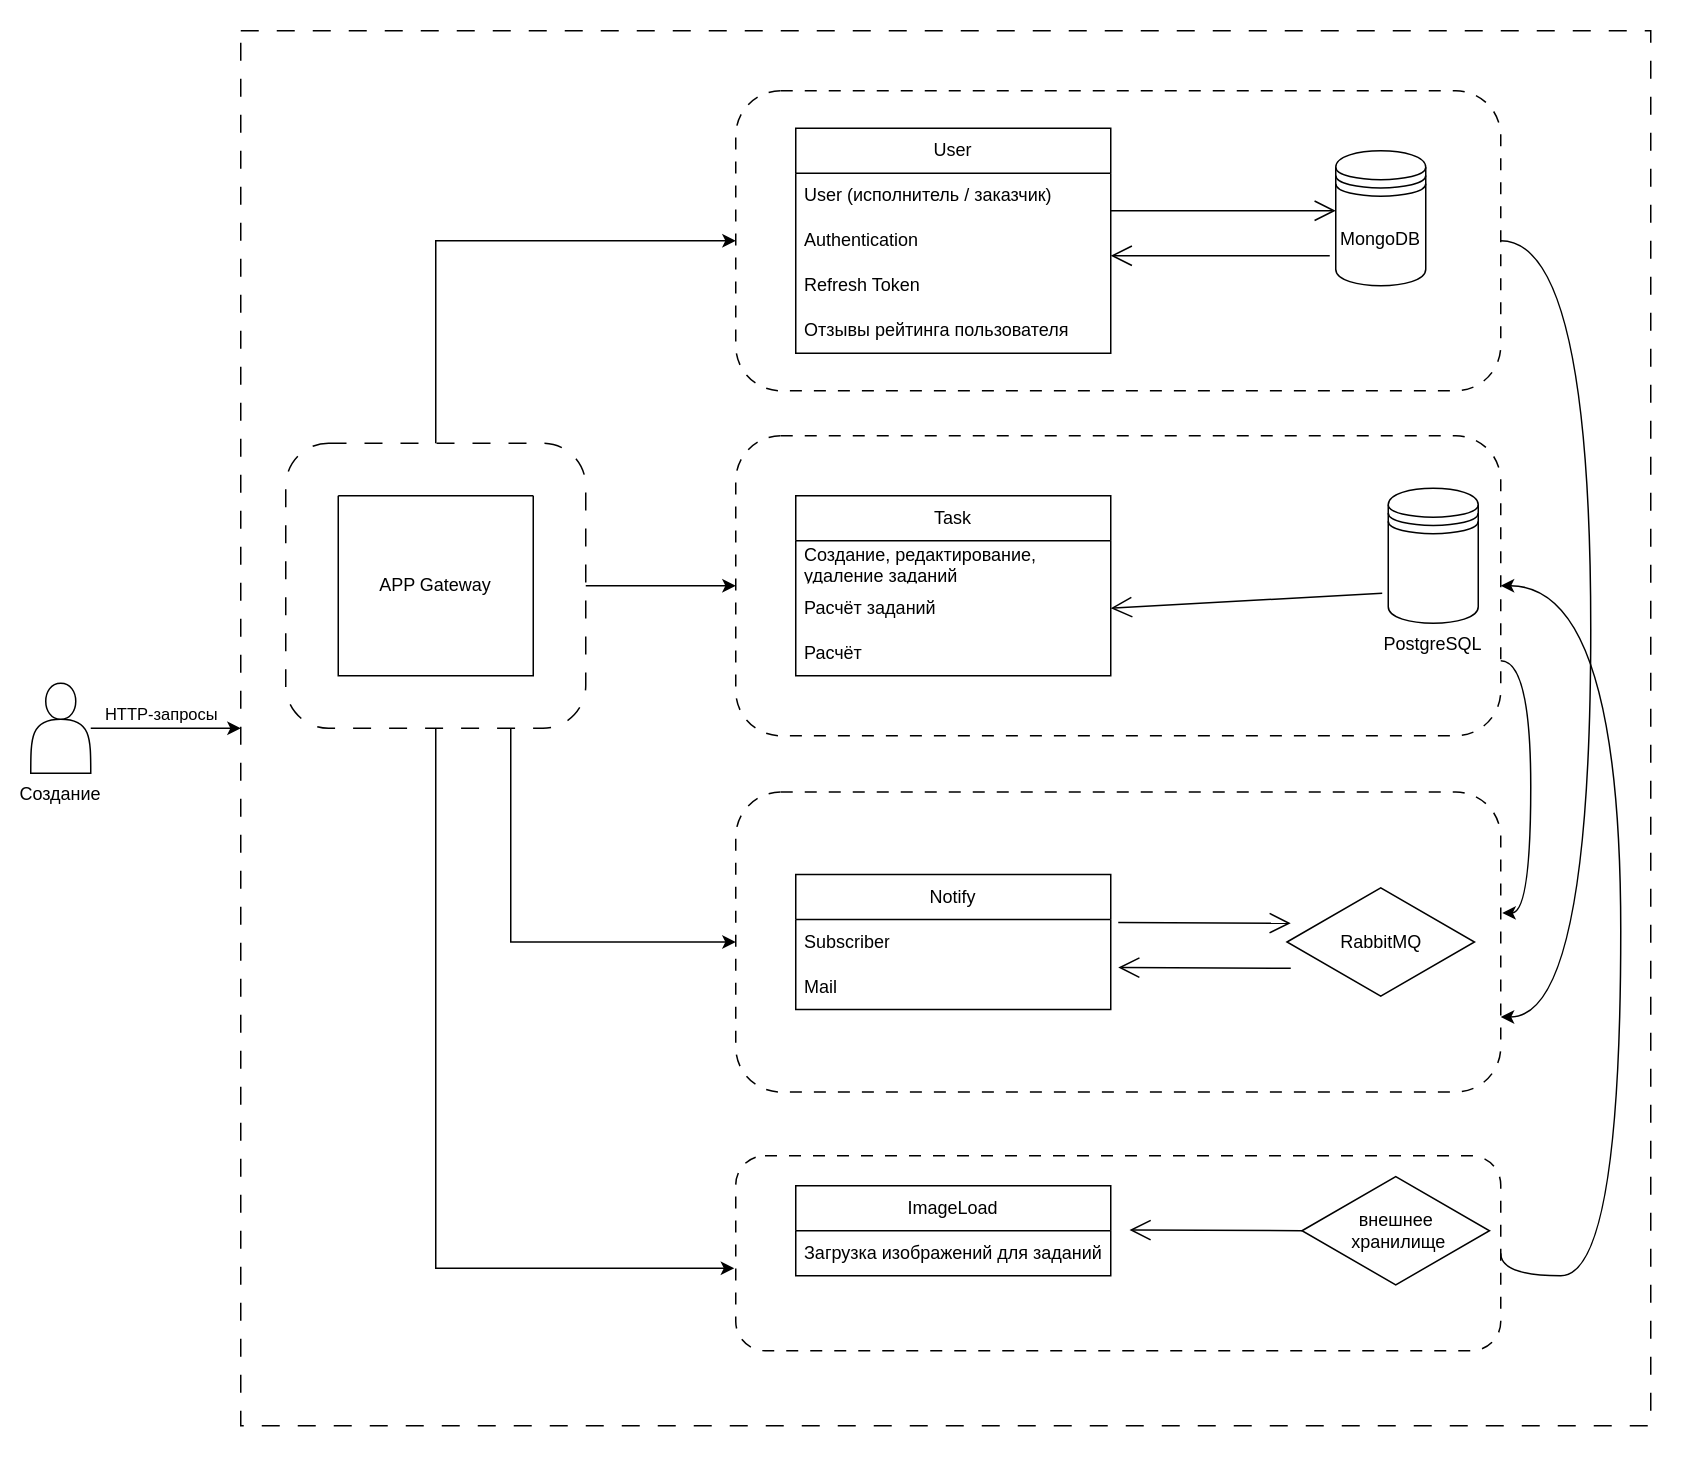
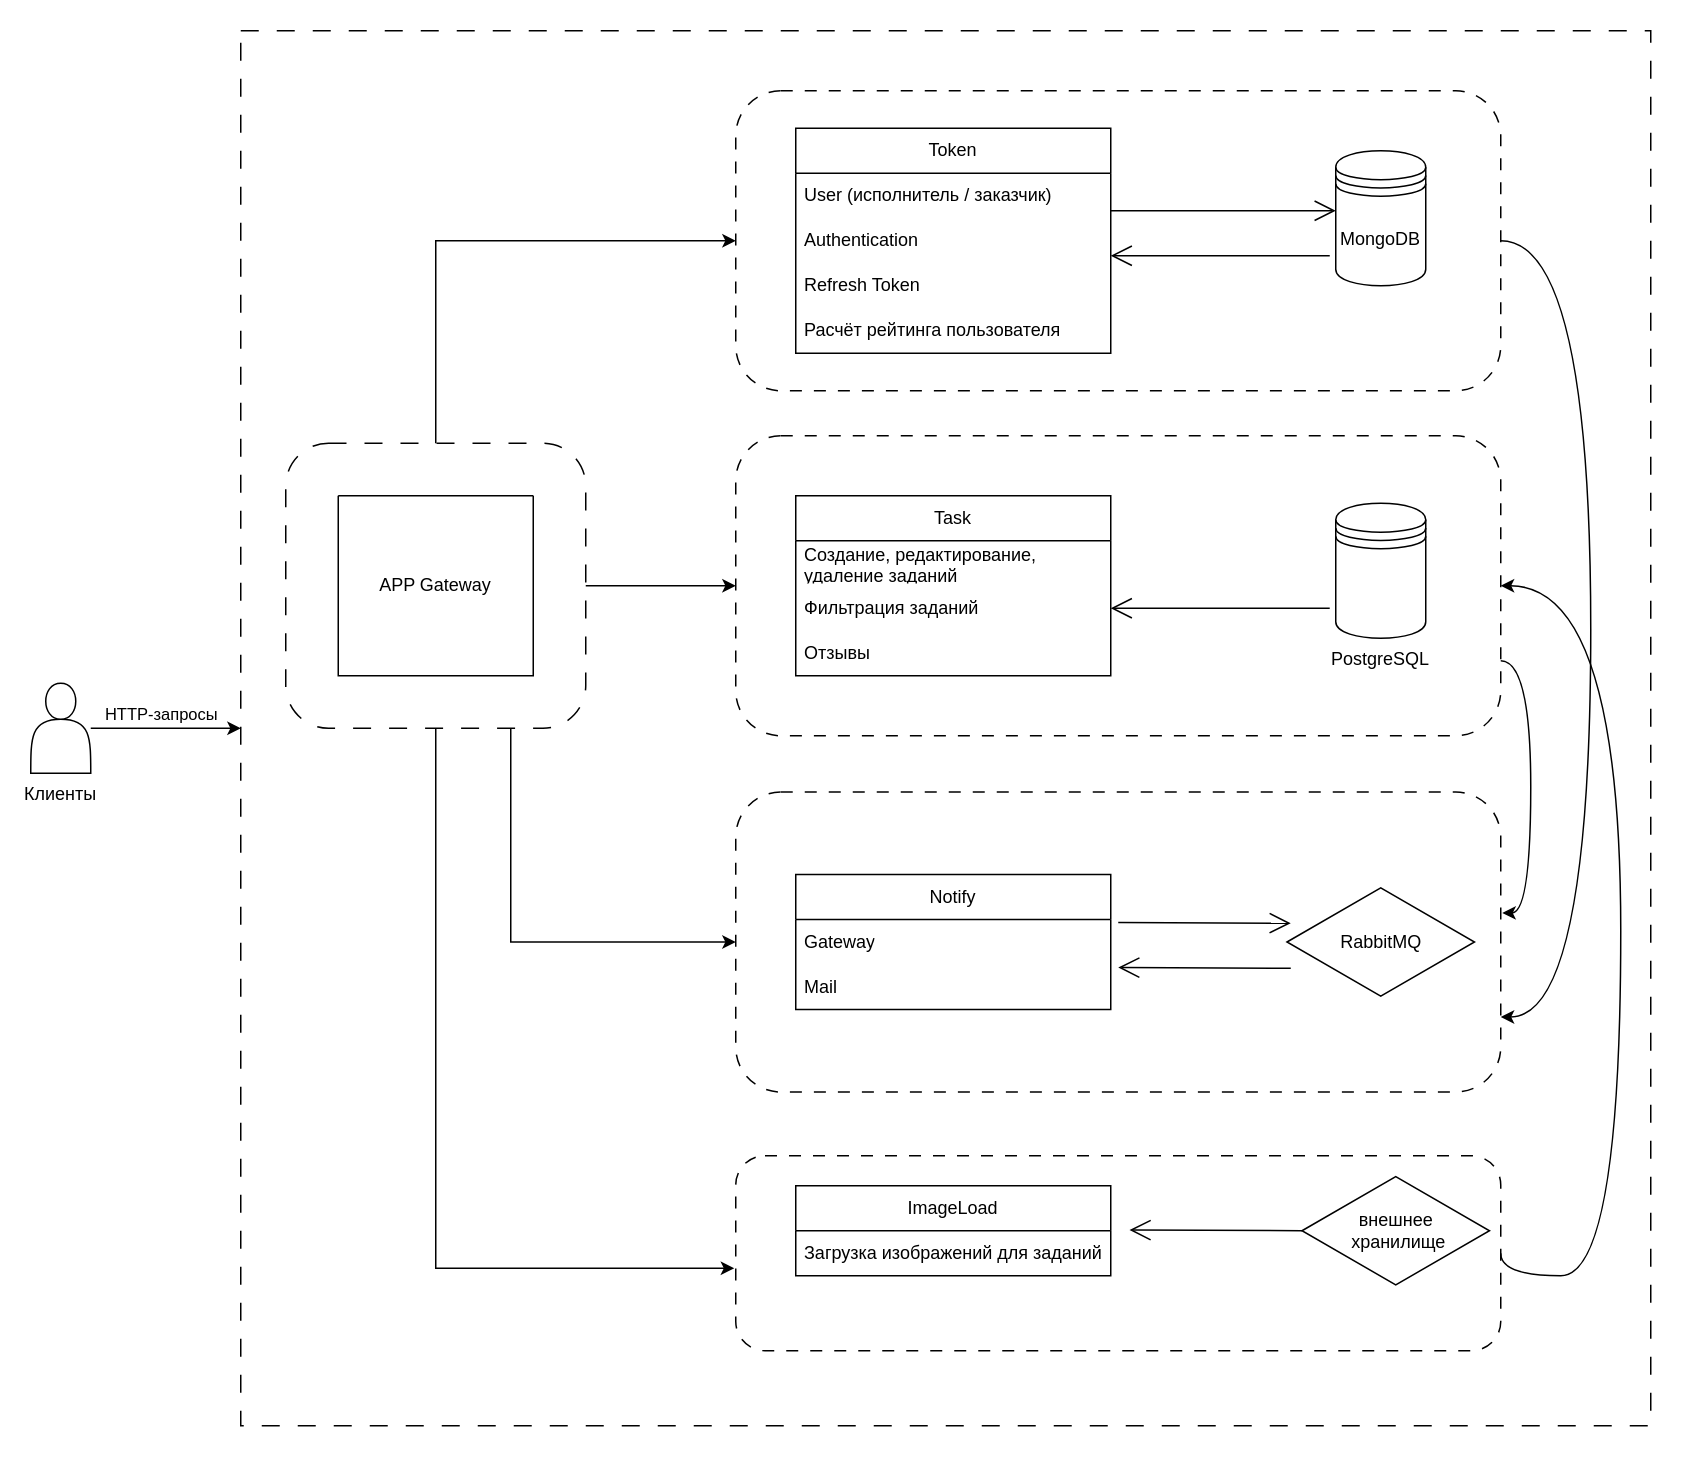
(953, 151) -> (953, 151)
(941, 331) -> (941, 331)
(1433, 556) -> (1381, 571)
(873, 608) -> (893, 608)
(835, 653) -> (835, 653)
(61, 805) -> (61, 805)
(853, 943) -> (840, 943)
